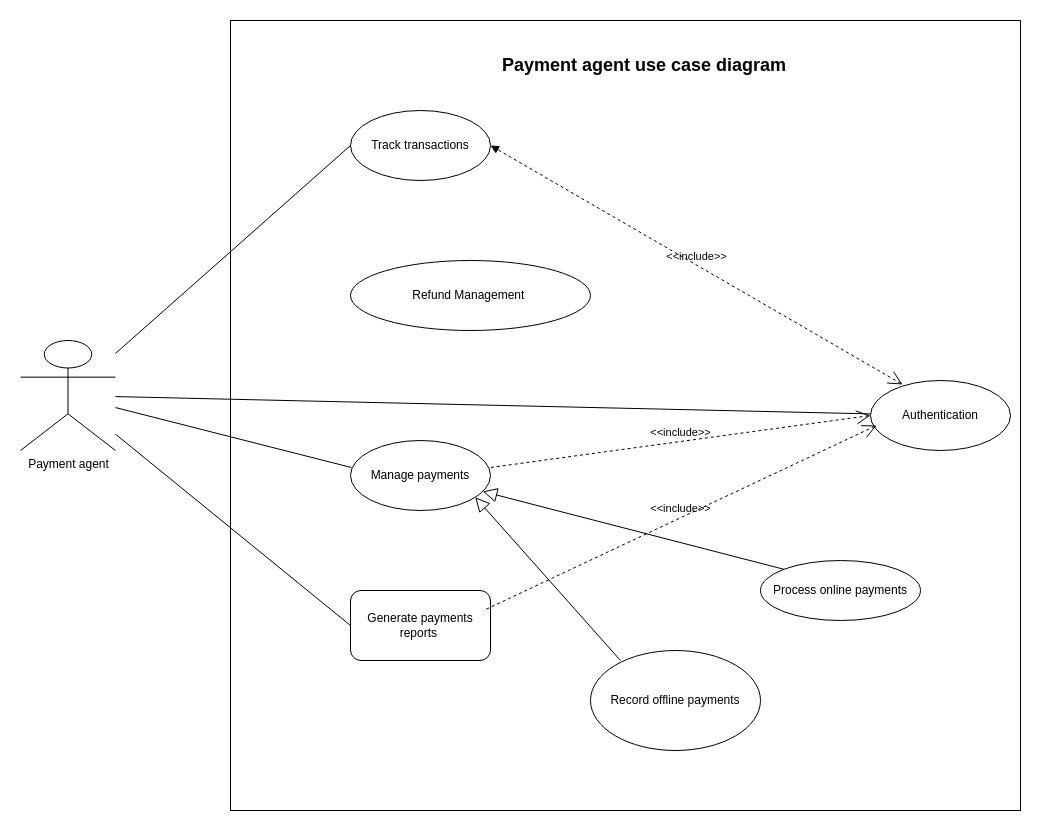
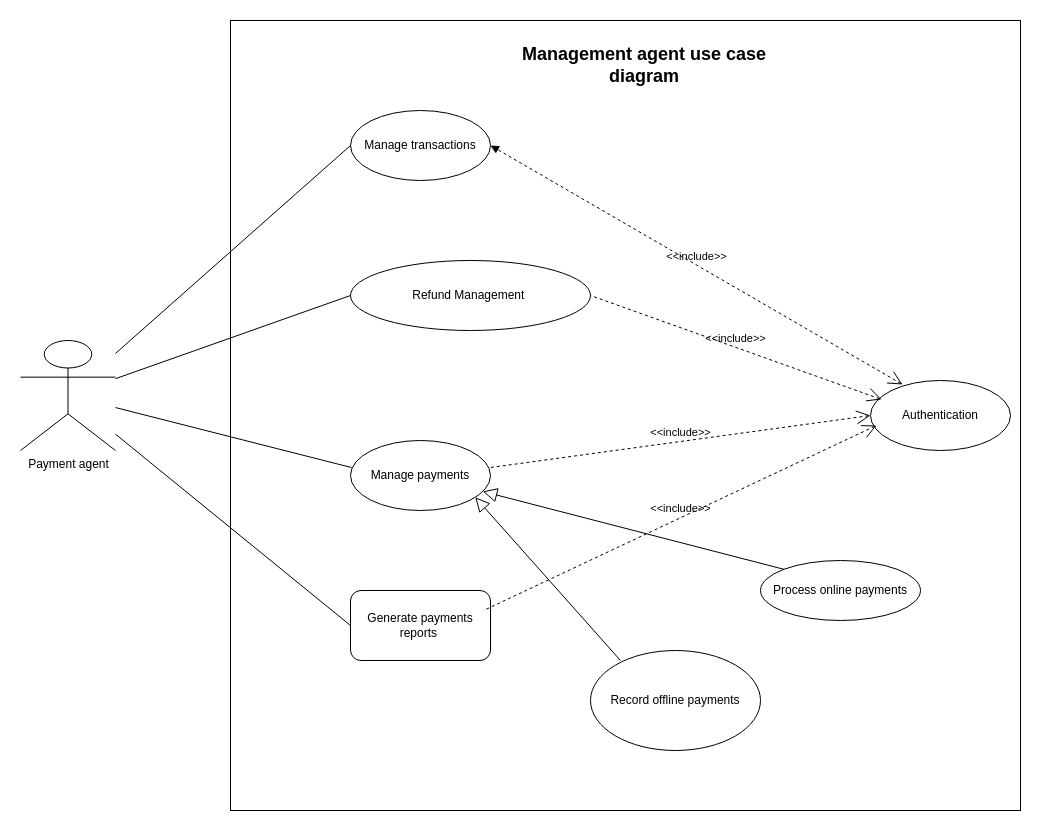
(645, 66) -> (645, 66)
(421, 146) -> (421, 146)
none -> (736, 347)
(493, 405) -> (233, 337)
